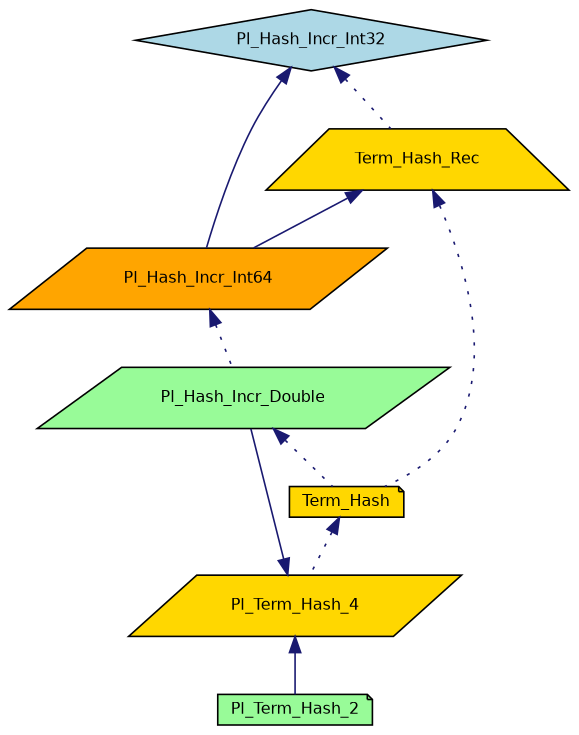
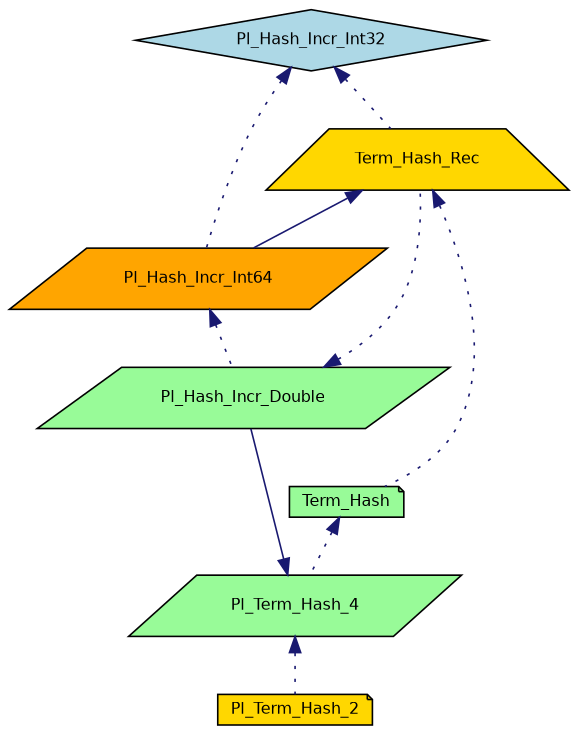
(237, 161) -> (237, 161)
(309, 463) -> (406, 288)
(347, 502) -> (347, 502)
(295, 606) -> (295, 606)
(295, 674) -> (295, 674)
(295, 710) -> (295, 710)
